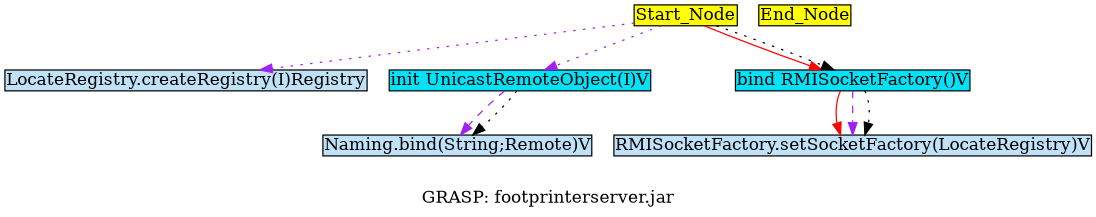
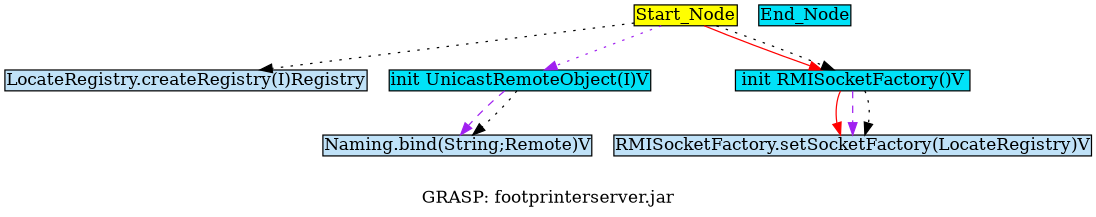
(805, 15) -> (805, 15)
(453, 46) -> (453, 46)
(853, 80) -> (853, 80)
